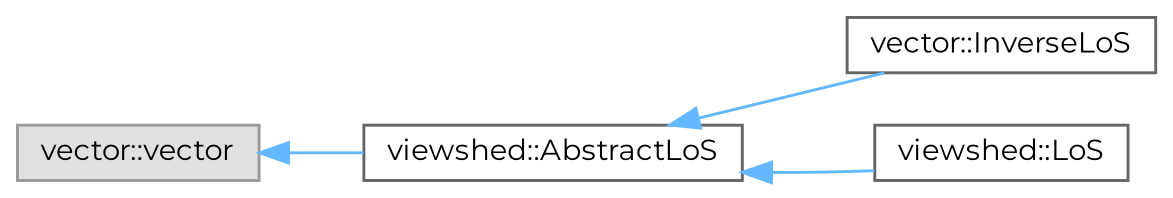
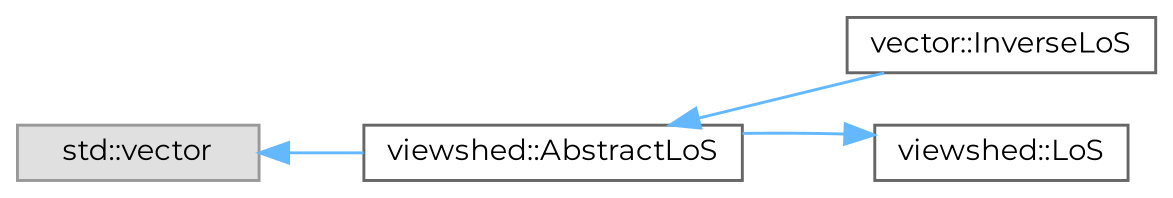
(138, 153) -> (138, 153)
(823, 172) -> (793, 133)
